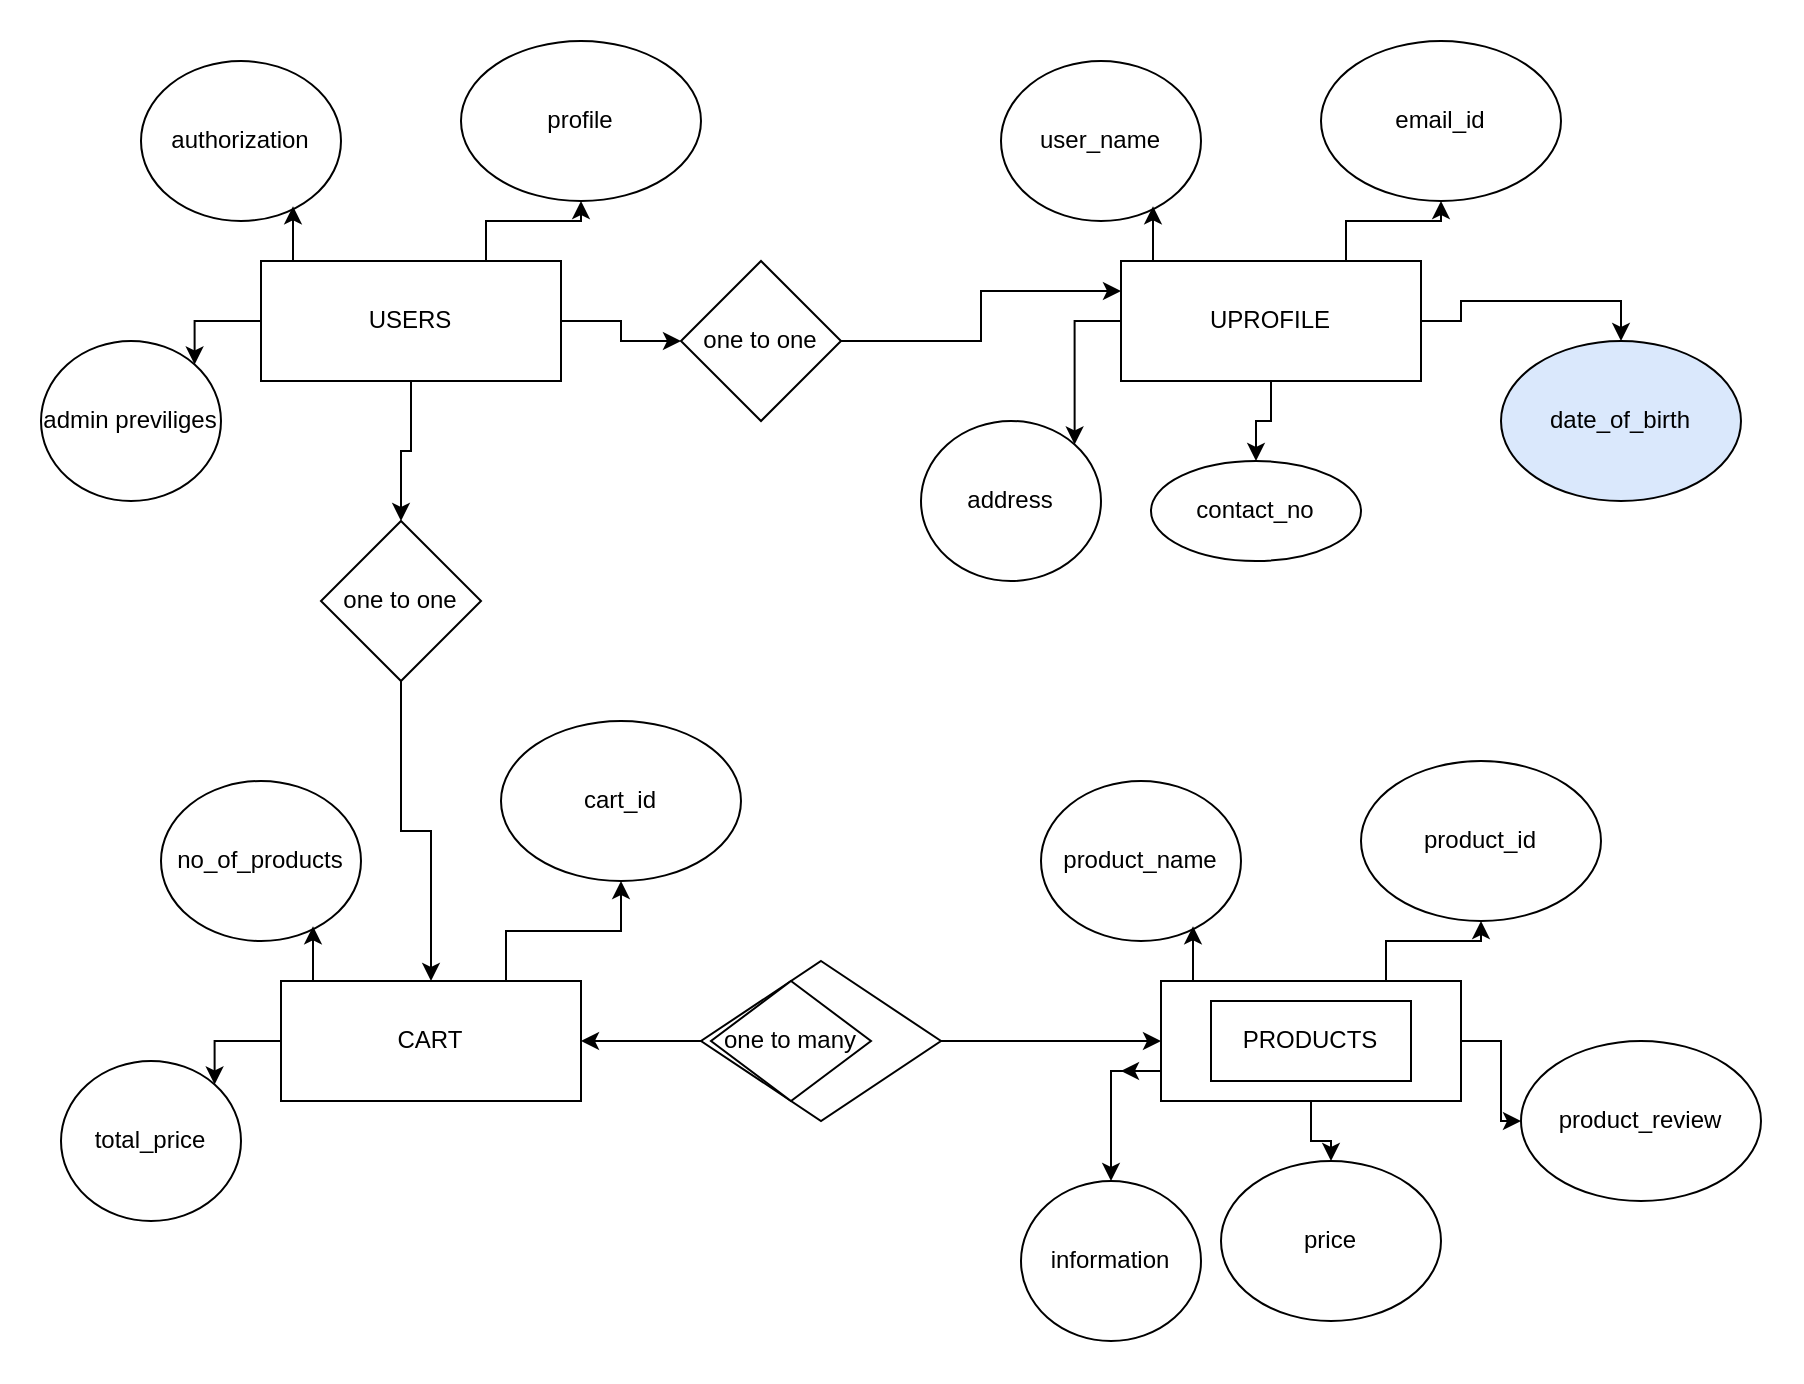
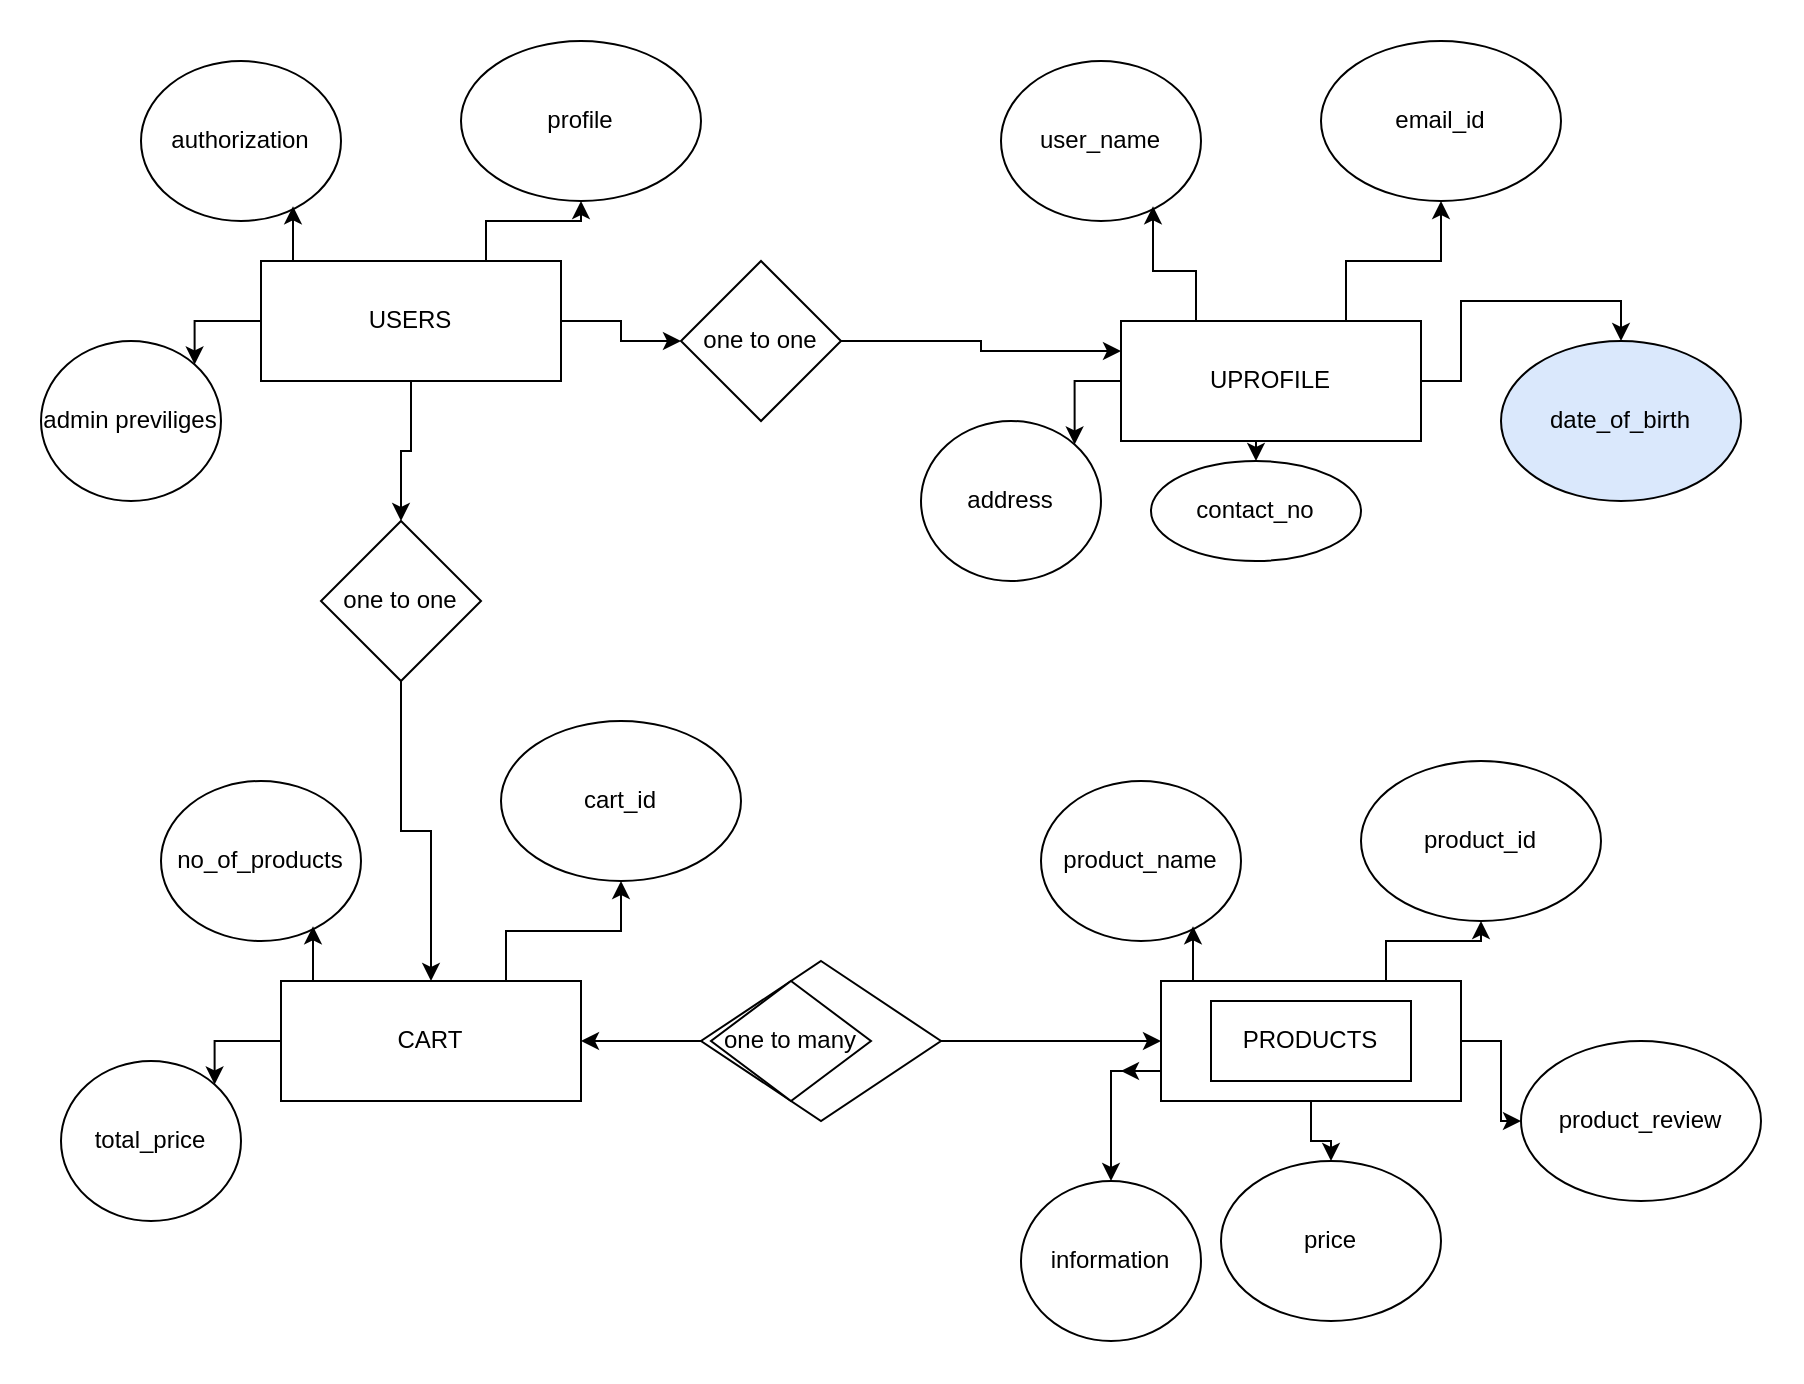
(1271, 321) -> (1271, 381)
